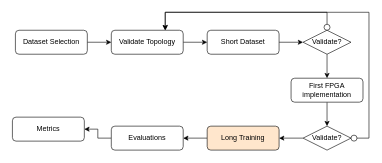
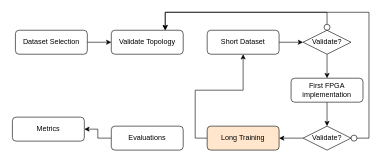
(201, 42) -> none
(188, 138) -> (195, 90)
